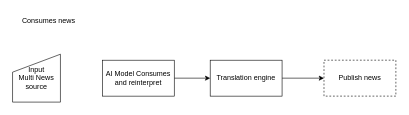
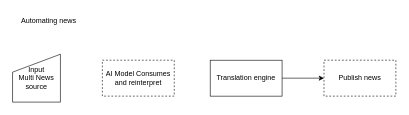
(49, 21) -> (49, 21)
(138, 78) -> (138, 78)
(204, 78) -> none
